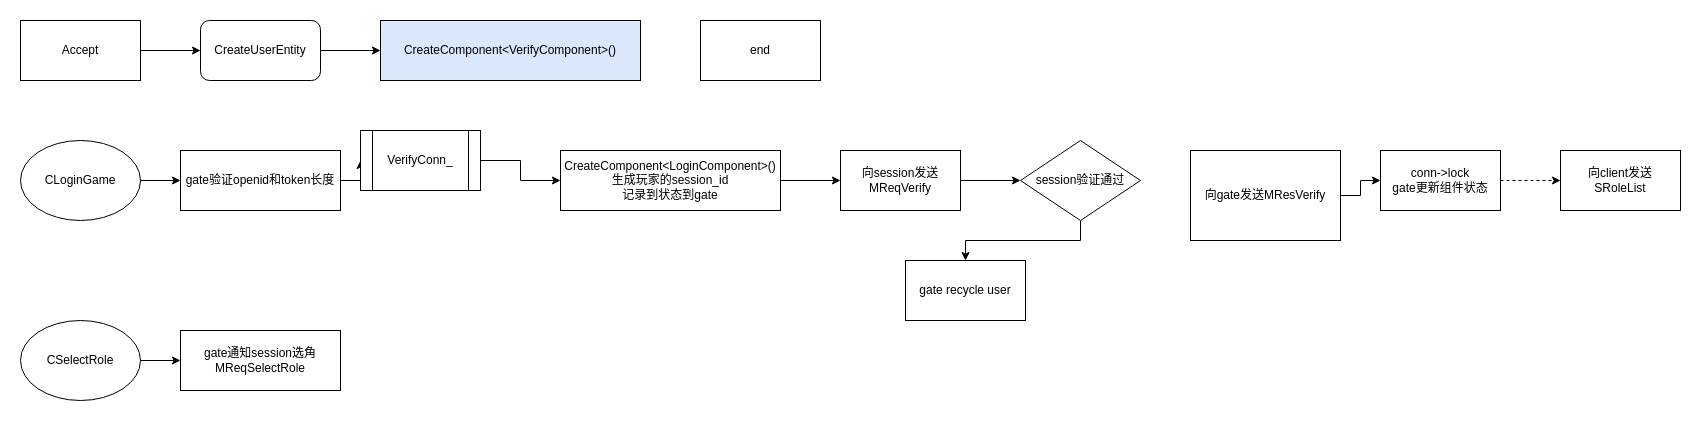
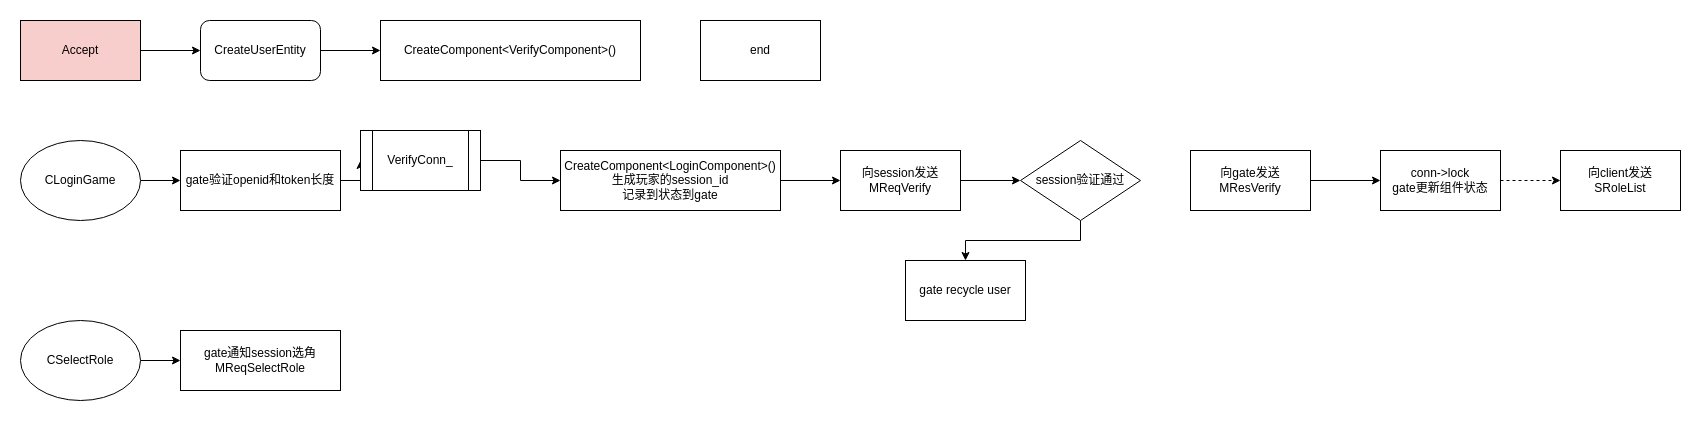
(81, 51) -> (81, 51)
(511, 51) -> (511, 51)
(1266, 196) -> (1251, 181)
